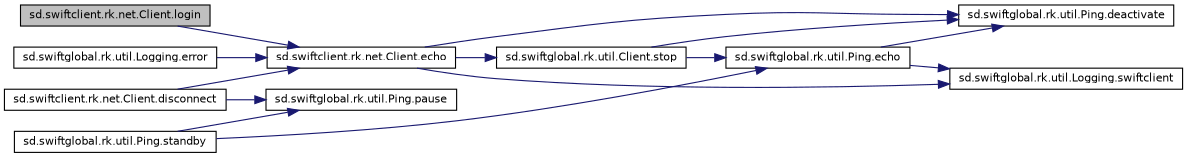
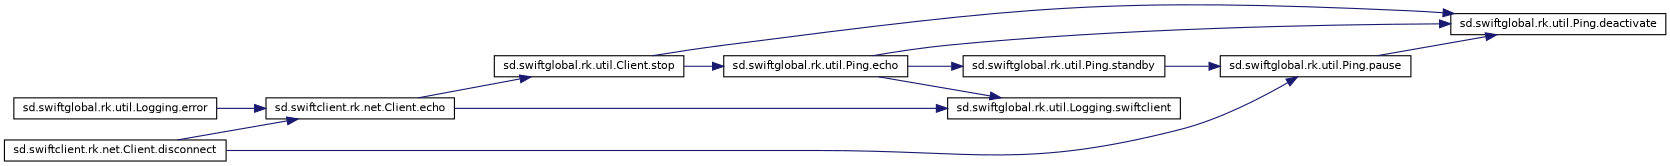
(115, 16) -> none
(685, 17) -> (1431, 46)
(488, 117) -> (930, 66)
